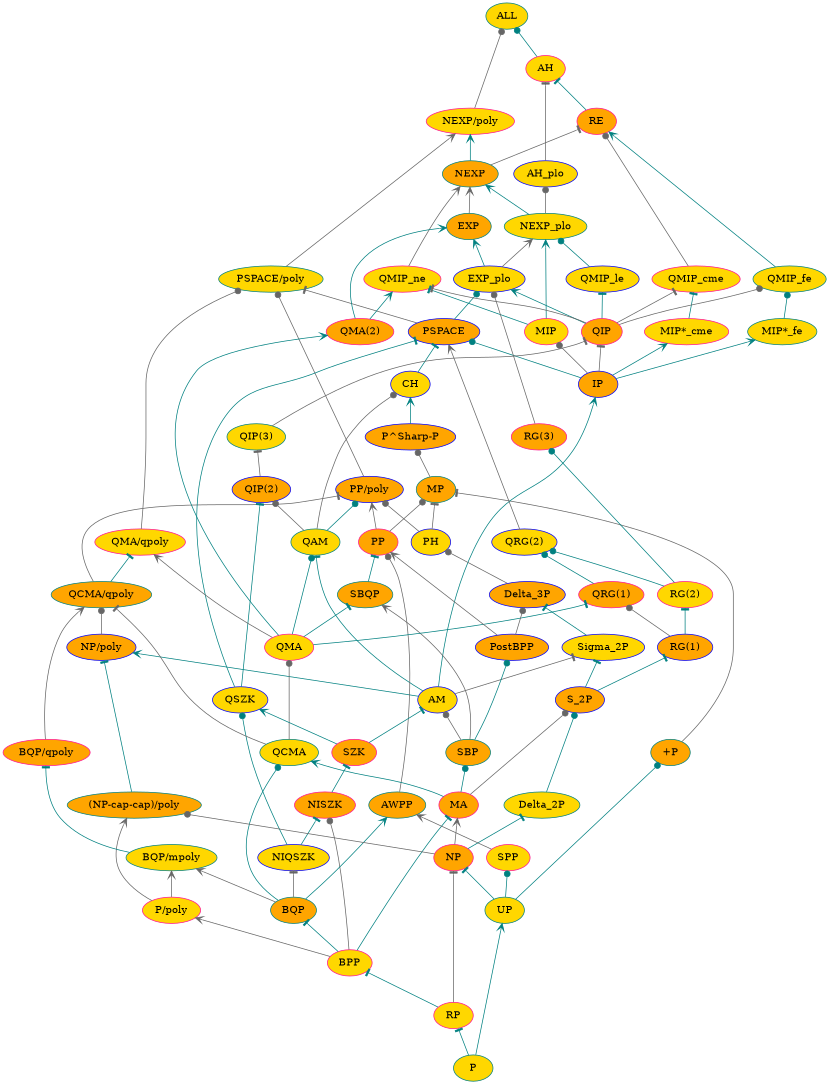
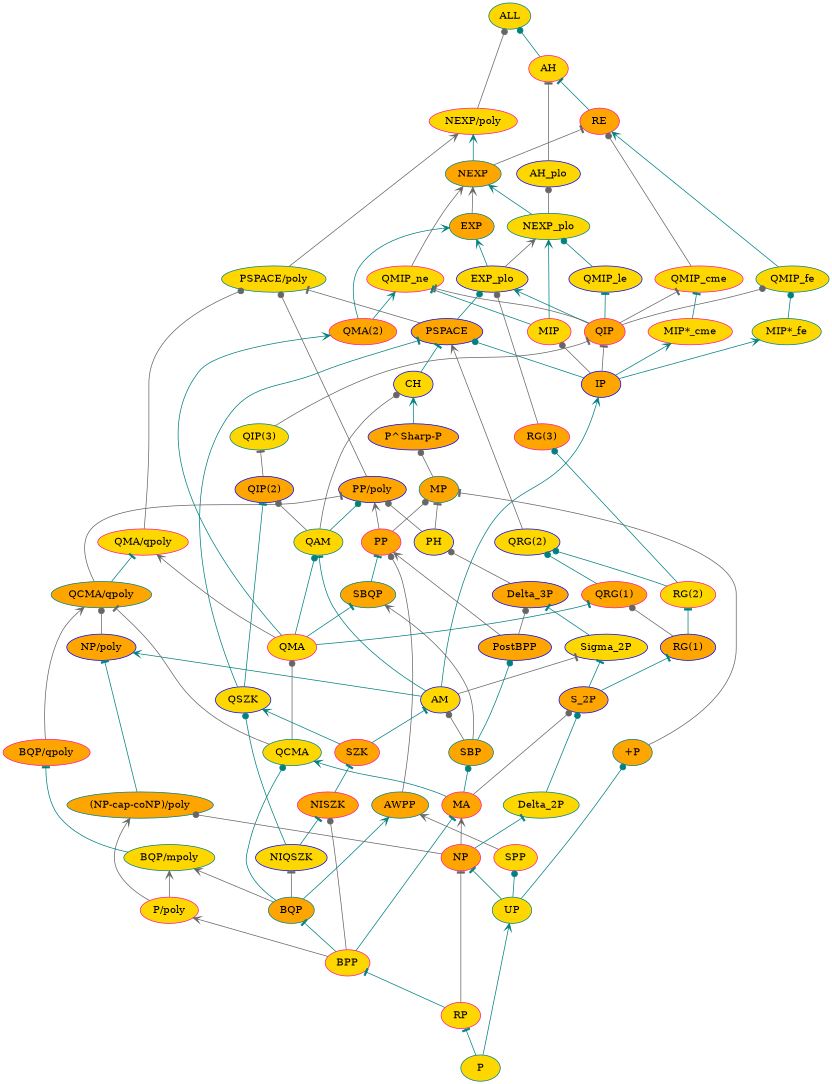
(134, 805) -> (140, 805)
